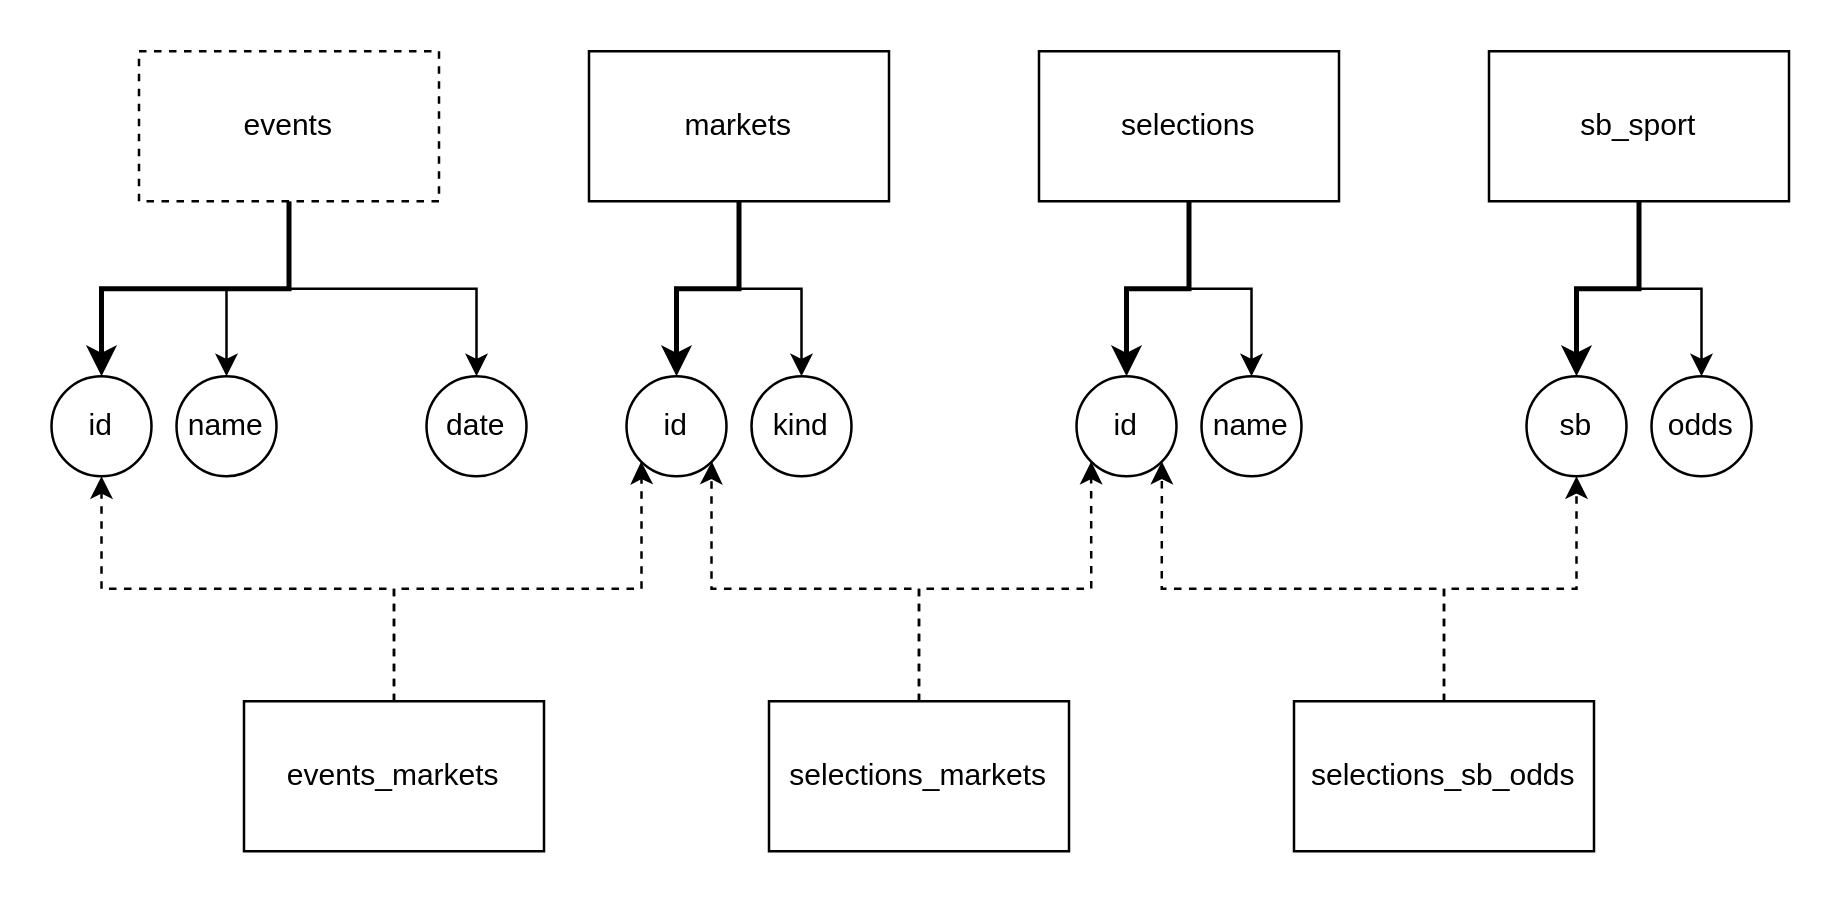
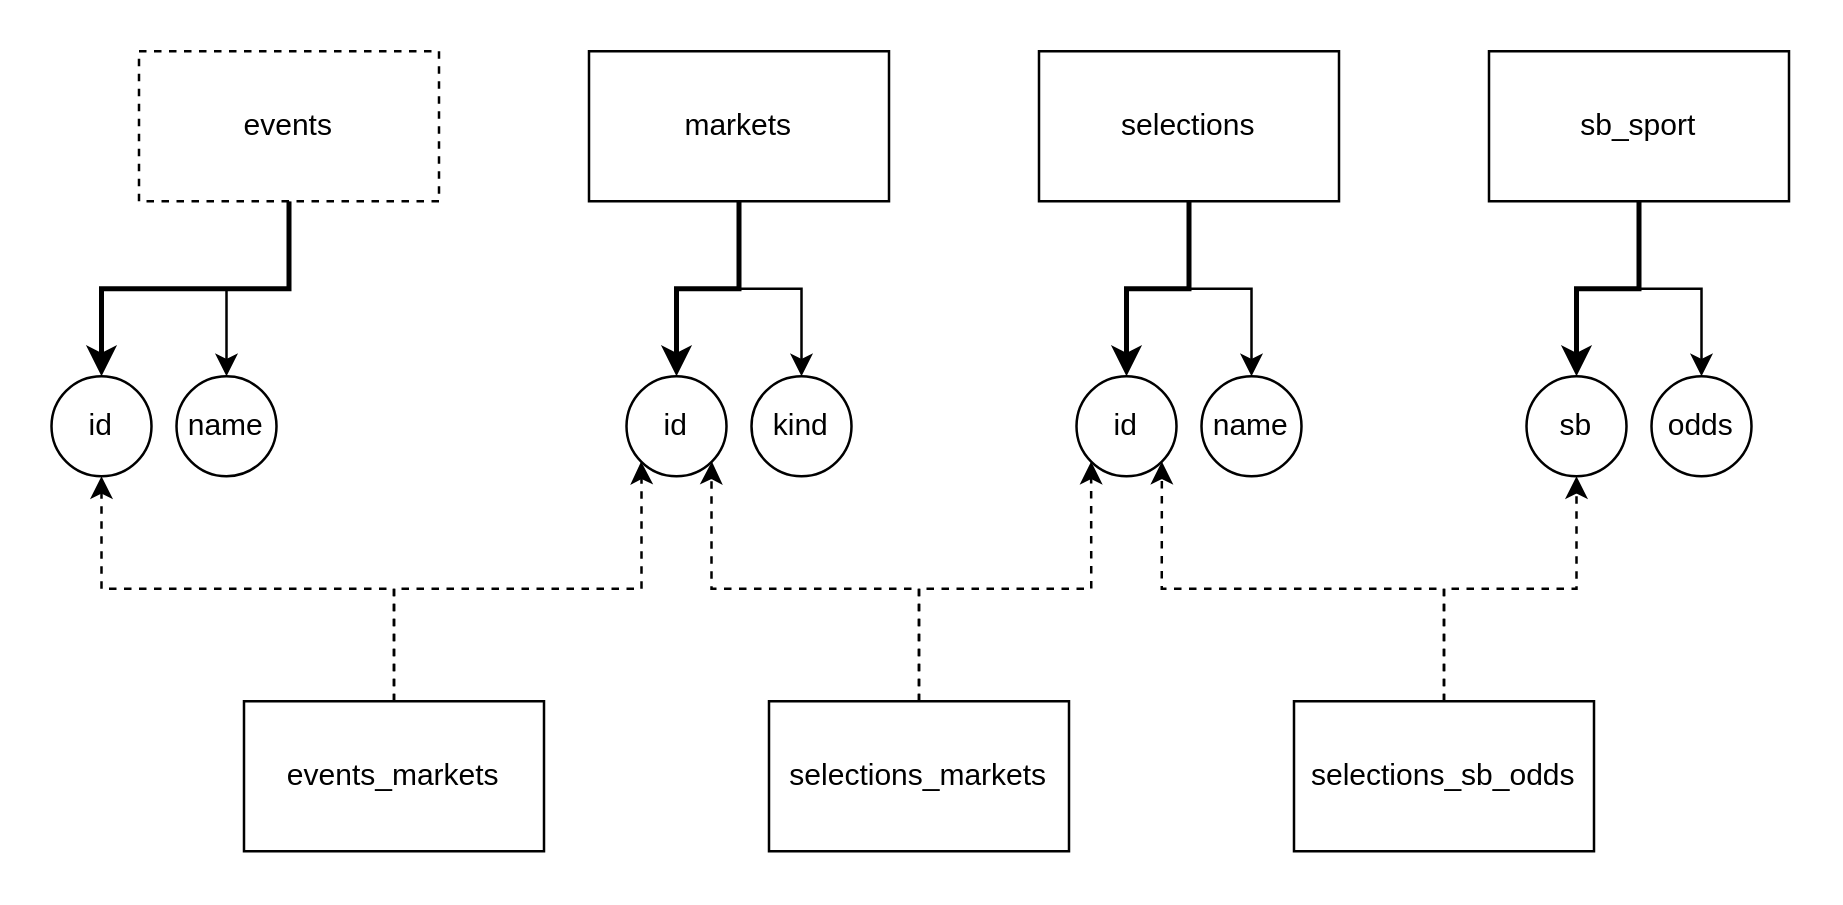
(418, 289) -> none
(476, 426) -> none
